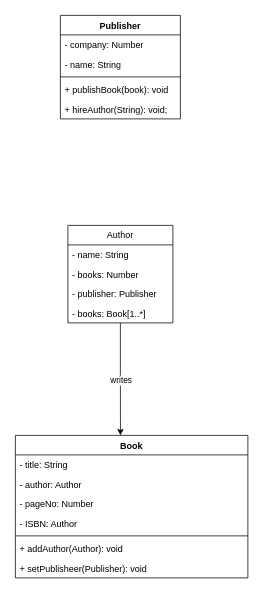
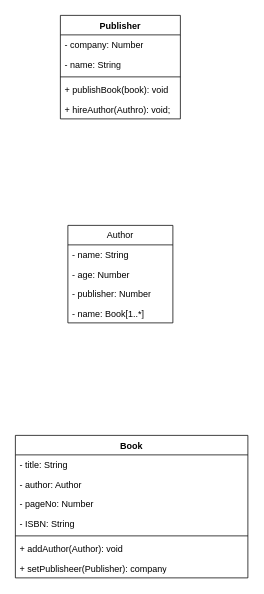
(121, 115) -> (121, 115)
(107, 275) -> (102, 275)
(120, 295) -> (114, 295)
(114, 314) -> (112, 314)
(120, 376) -> none
(52, 524) -> (50, 524)
(91, 569) -> (100, 569)
